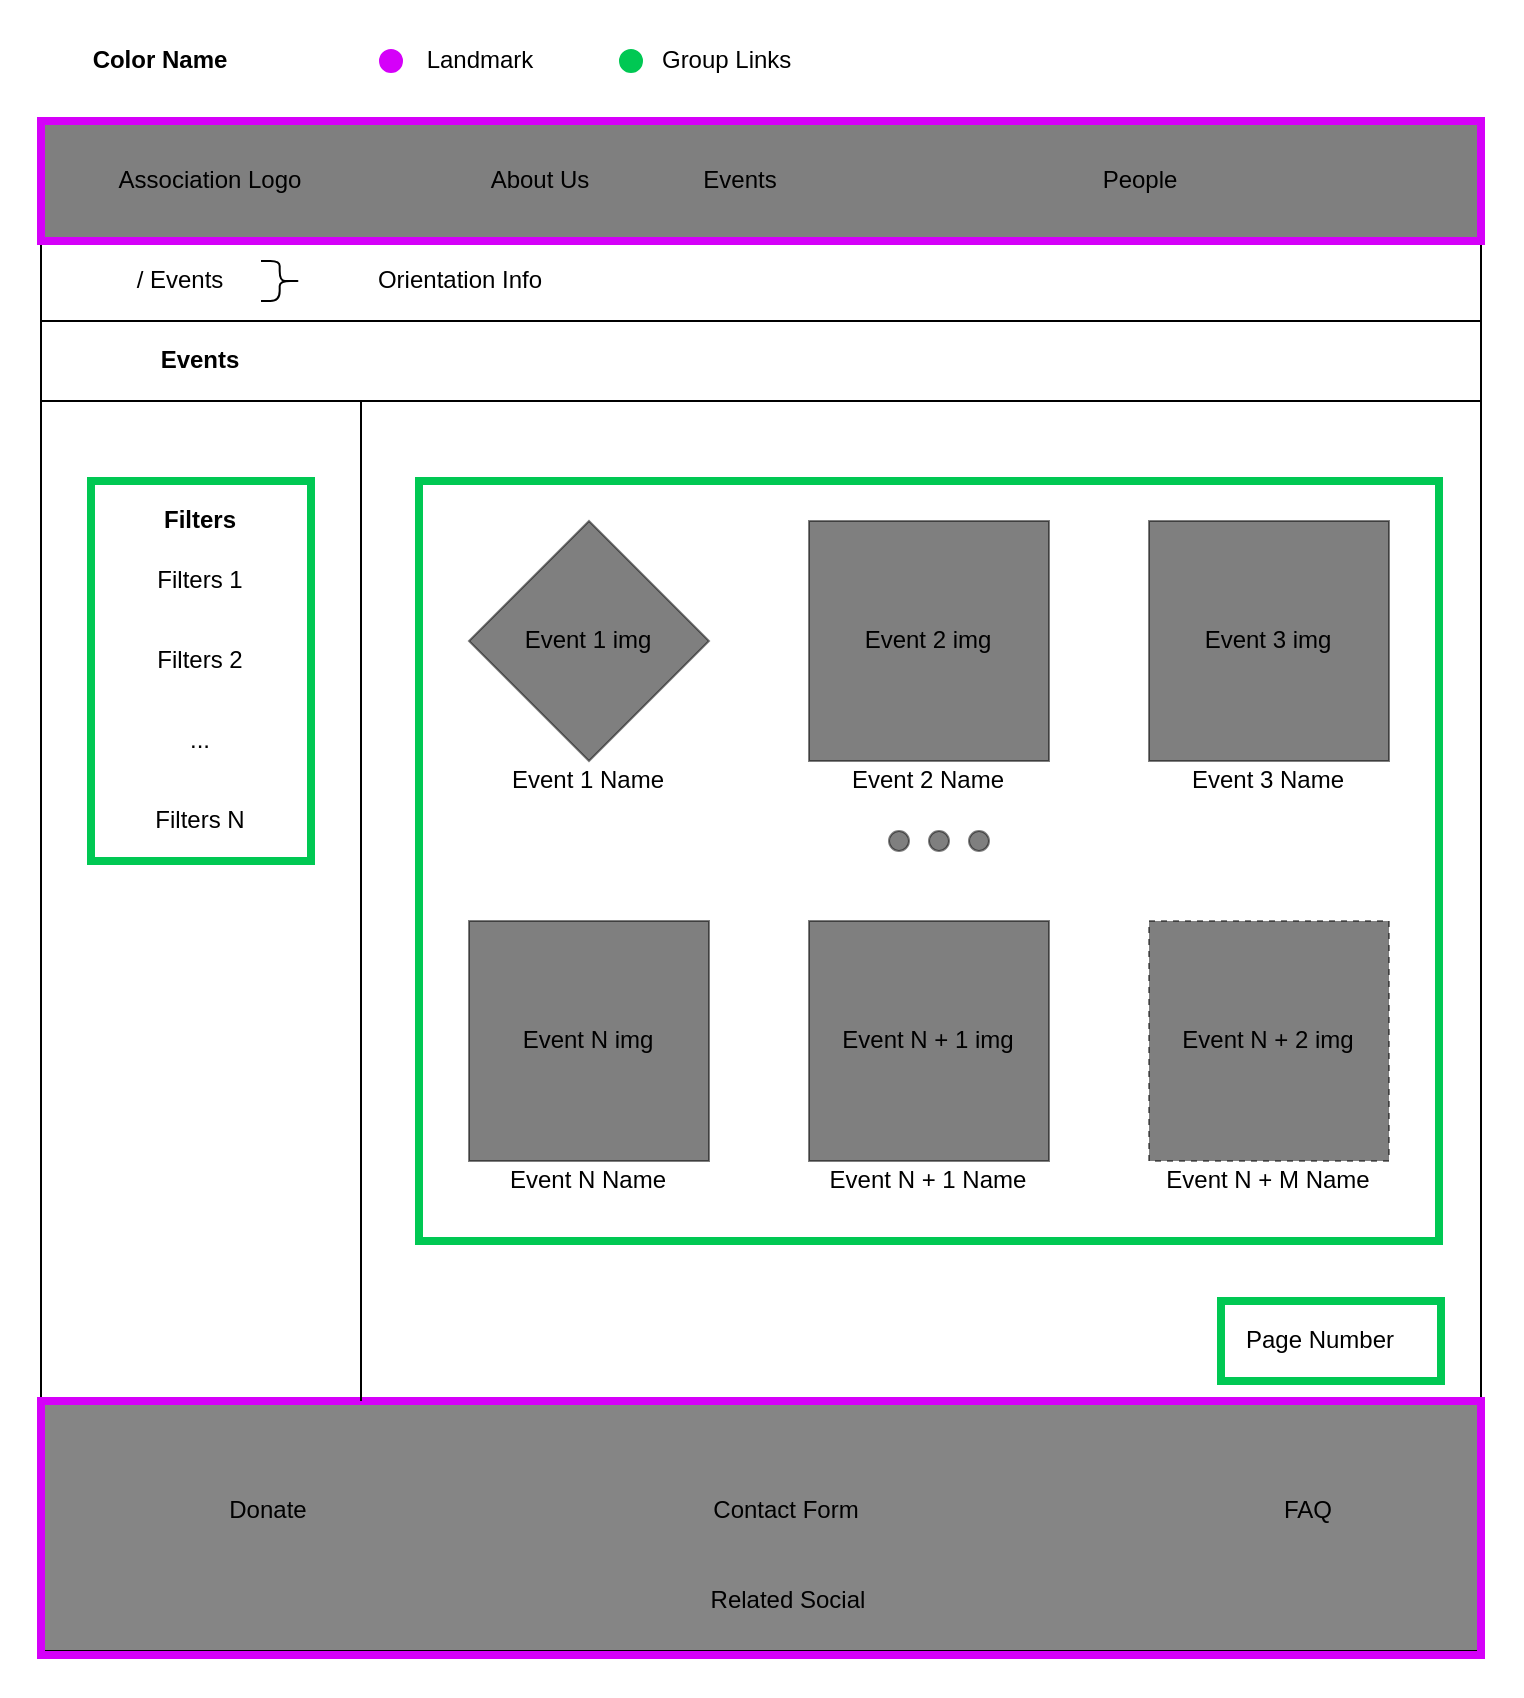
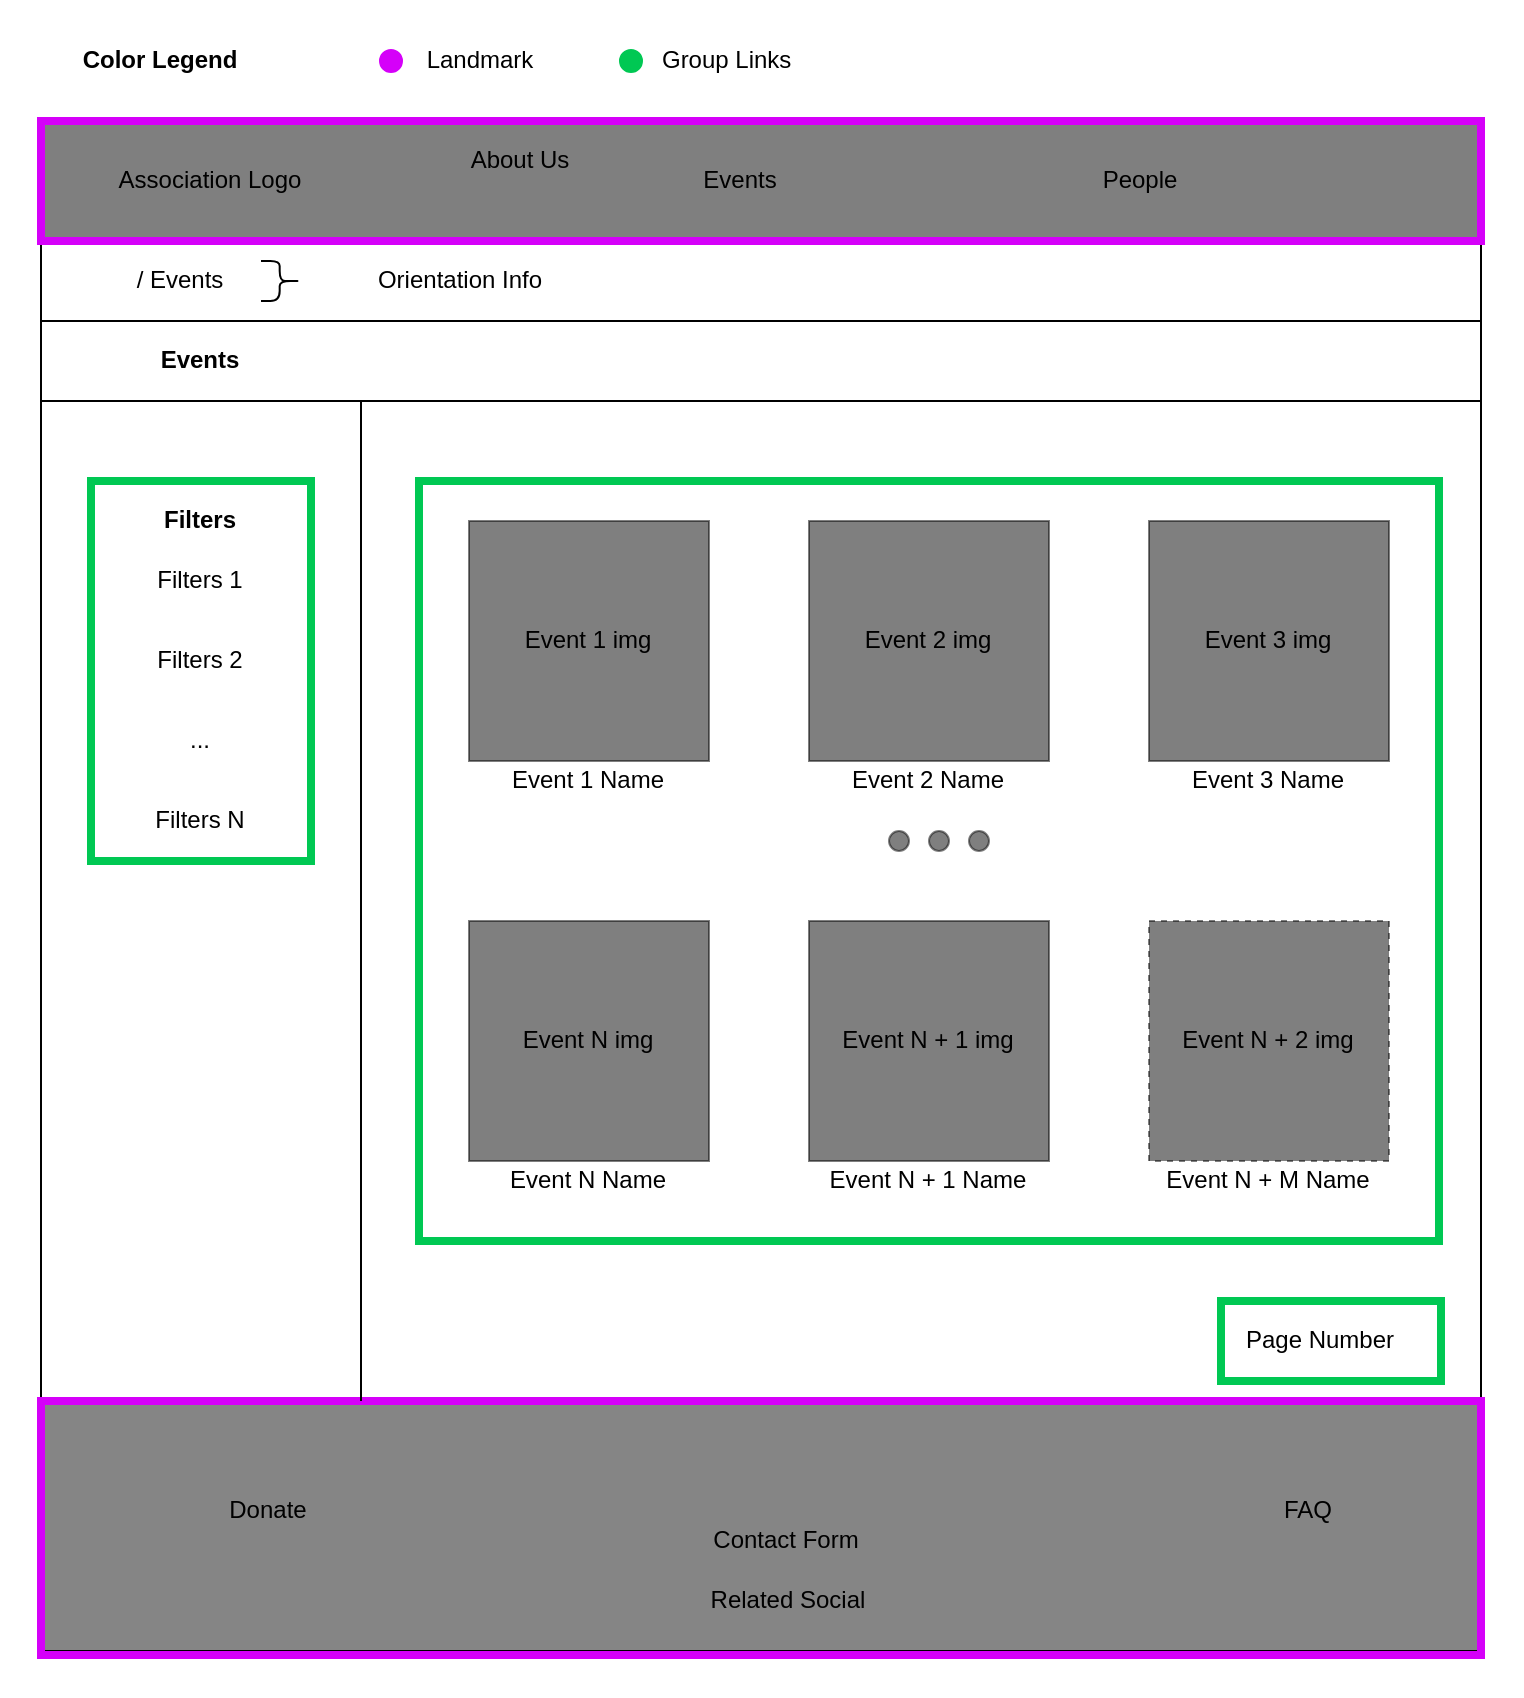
(161, 61) -> (161, 61)
(541, 181) -> (521, 161)
(589, 641) -> (589, 641)
(787, 1511) -> (787, 1541)
